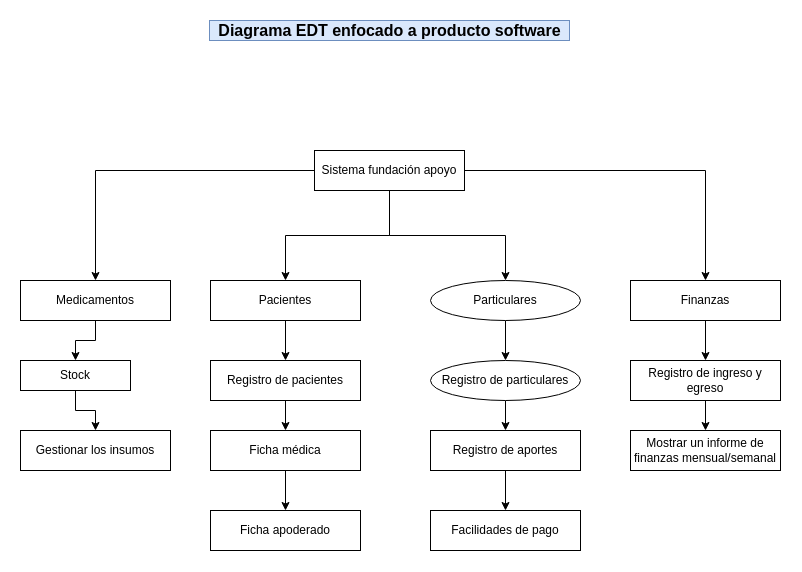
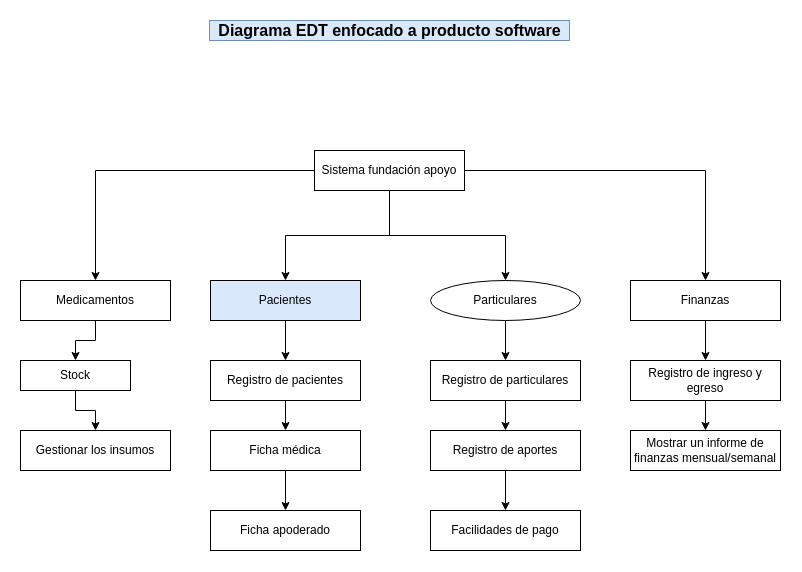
(286, 301) -> (286, 301)
(506, 381) -> (506, 381)
